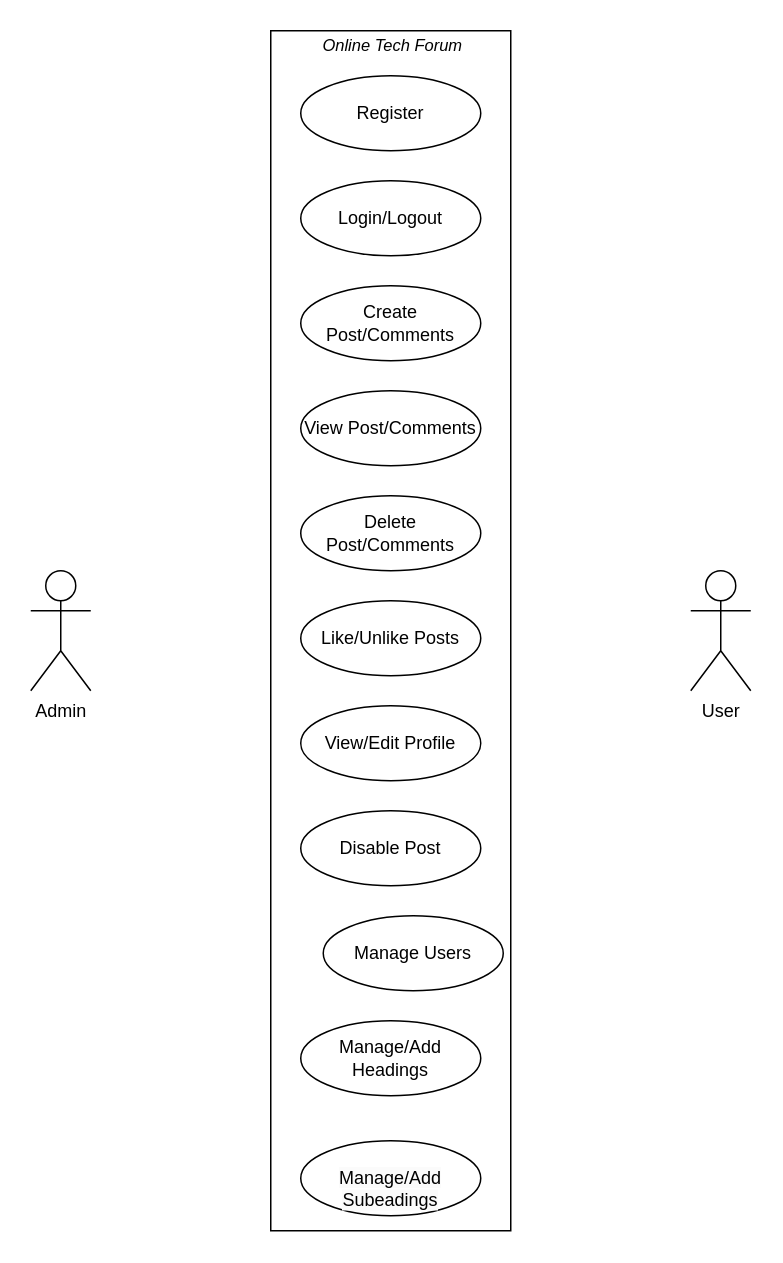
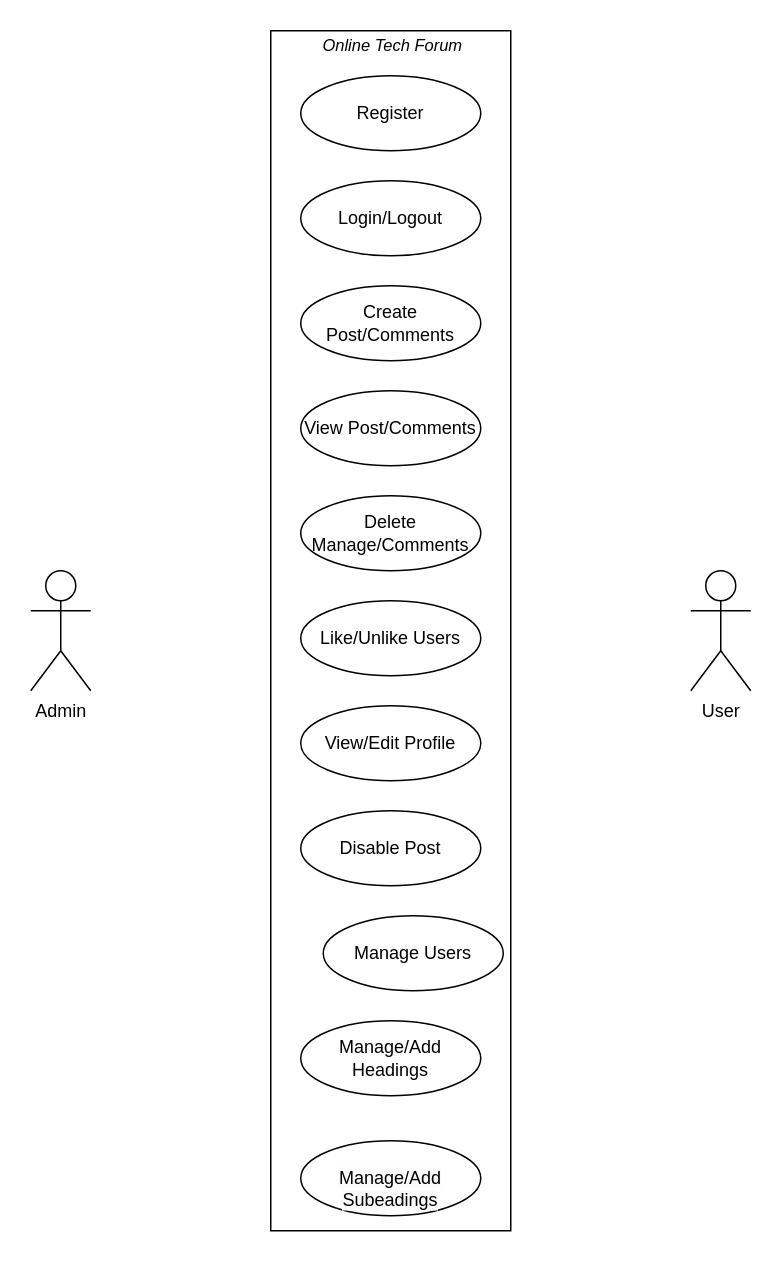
(391, 533) -> (391, 533)
(391, 638) -> (391, 638)
